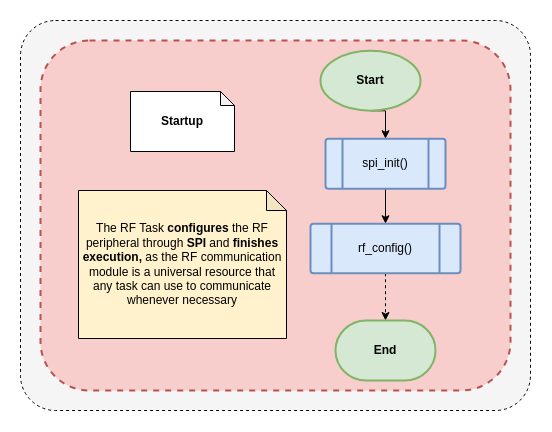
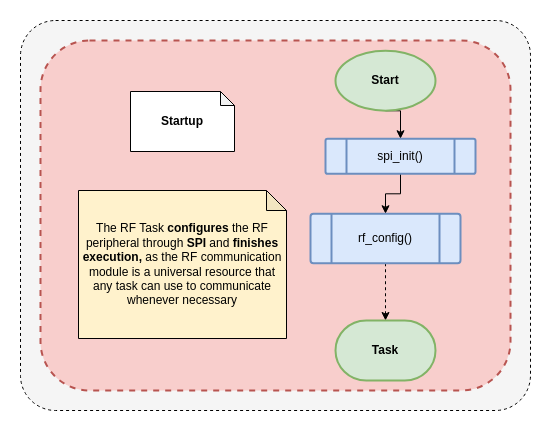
(371, 81) -> (386, 81)
(386, 164) -> (401, 156)
(386, 249) -> (386, 239)
(386, 351) -> (386, 351)
